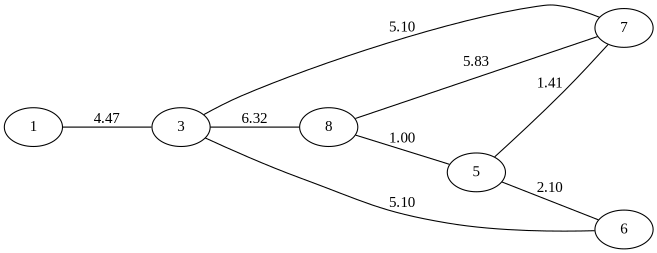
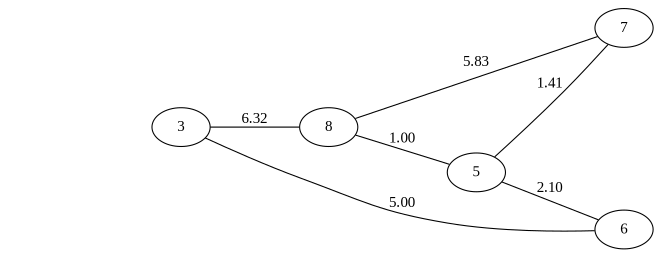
(398, 40) -> none
(33, 127) -> none
(403, 203) -> (403, 203)
